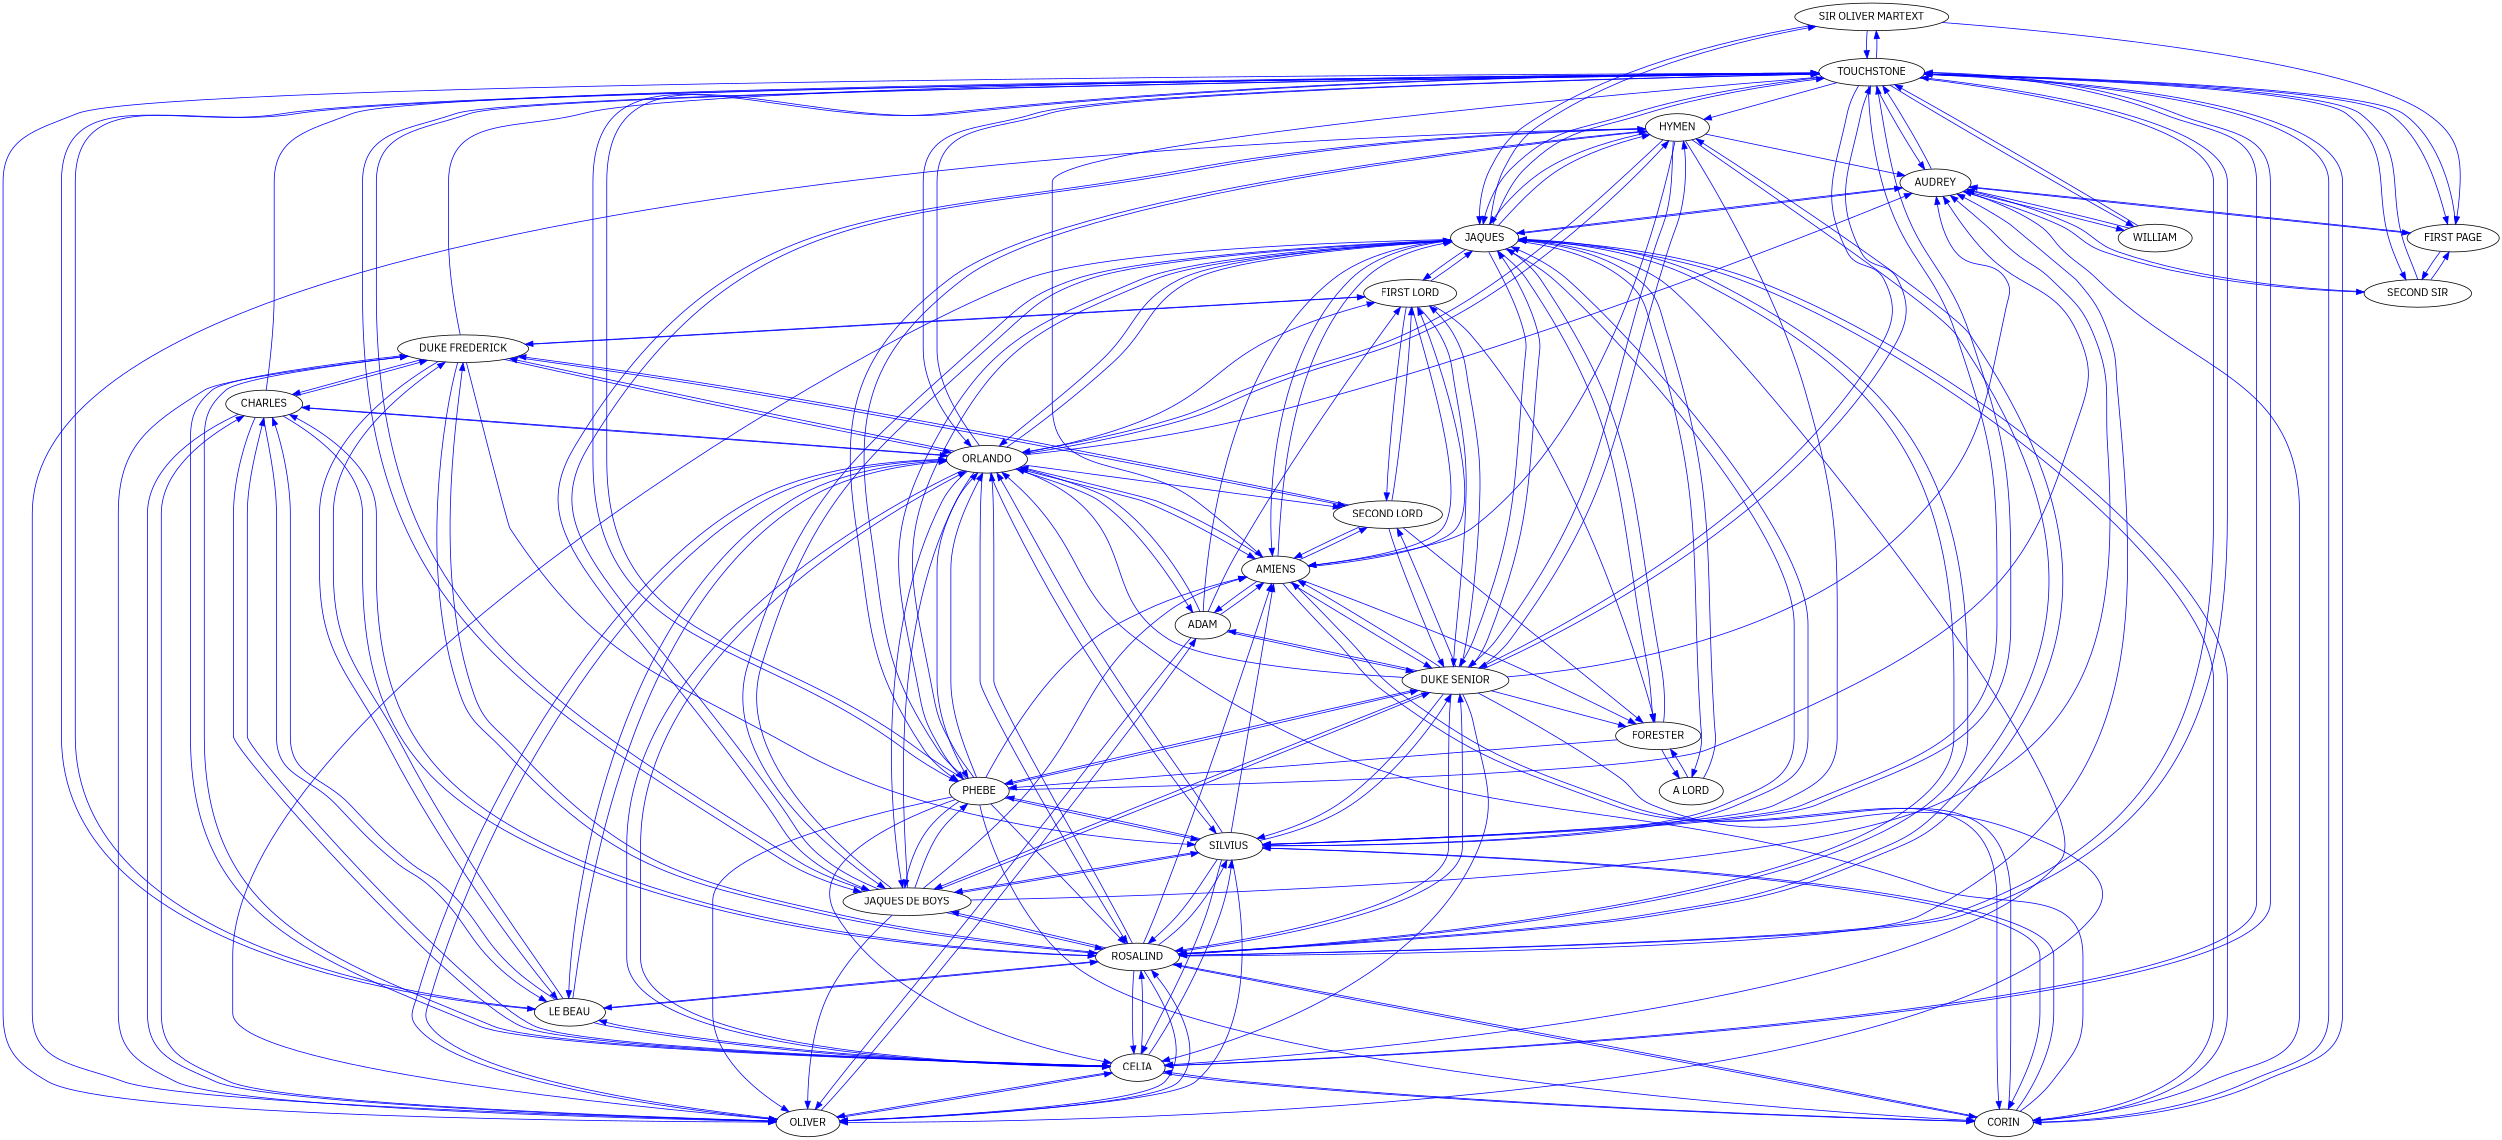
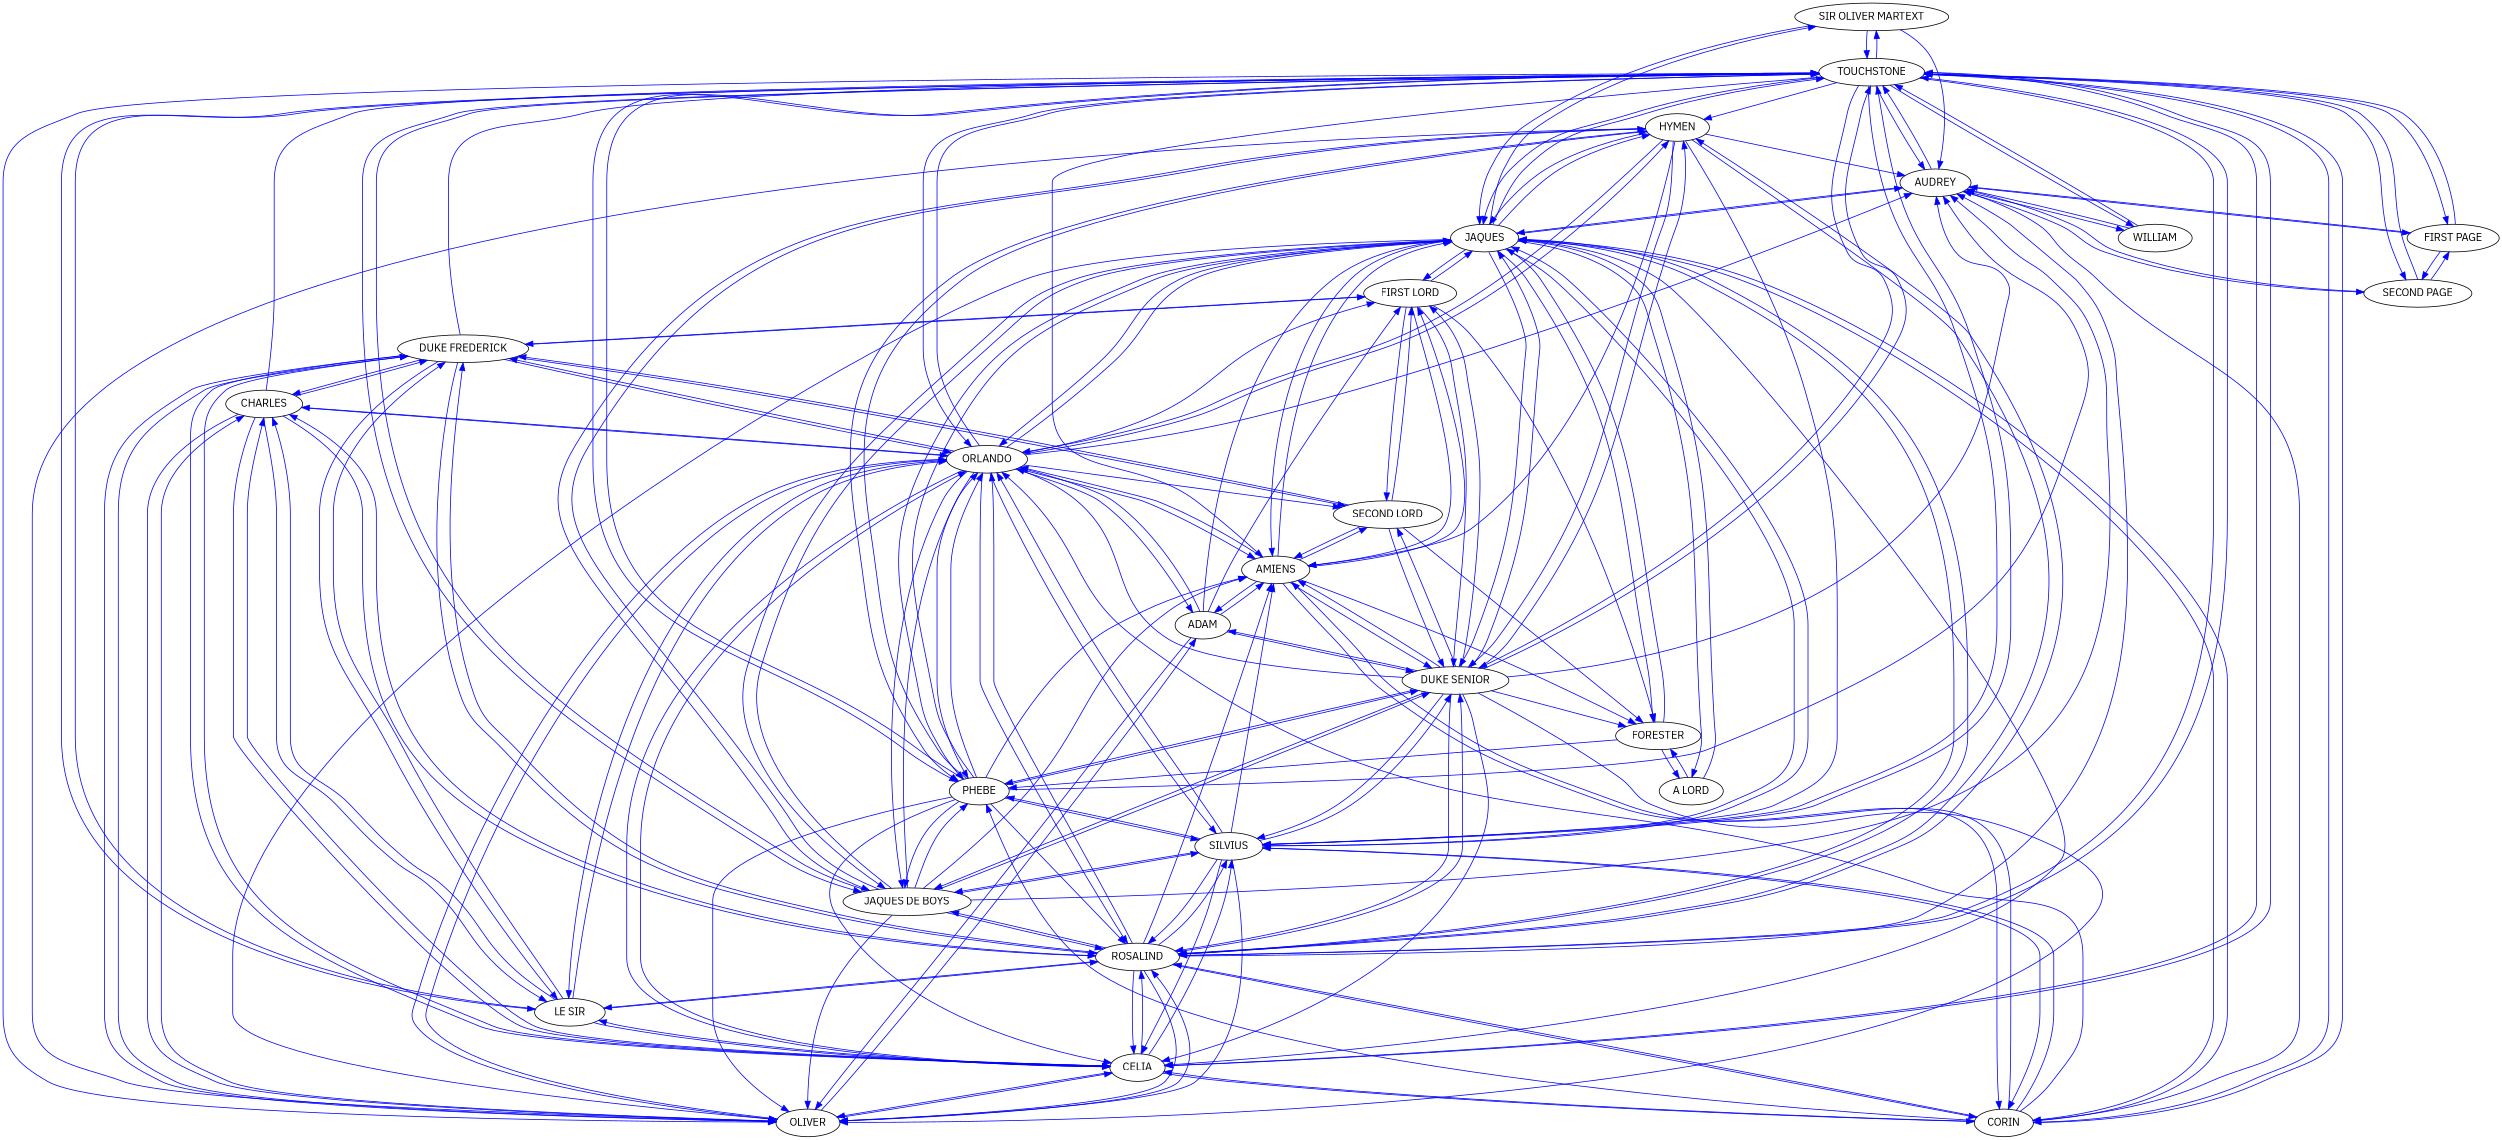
(2246, 59) -> (1942, 88)
(2418, 293) -> (2418, 293)
(738, 718) -> (104, 927)
(570, 1012) -> (570, 1012)
(1419, 1065) -> (1432, 1065)
